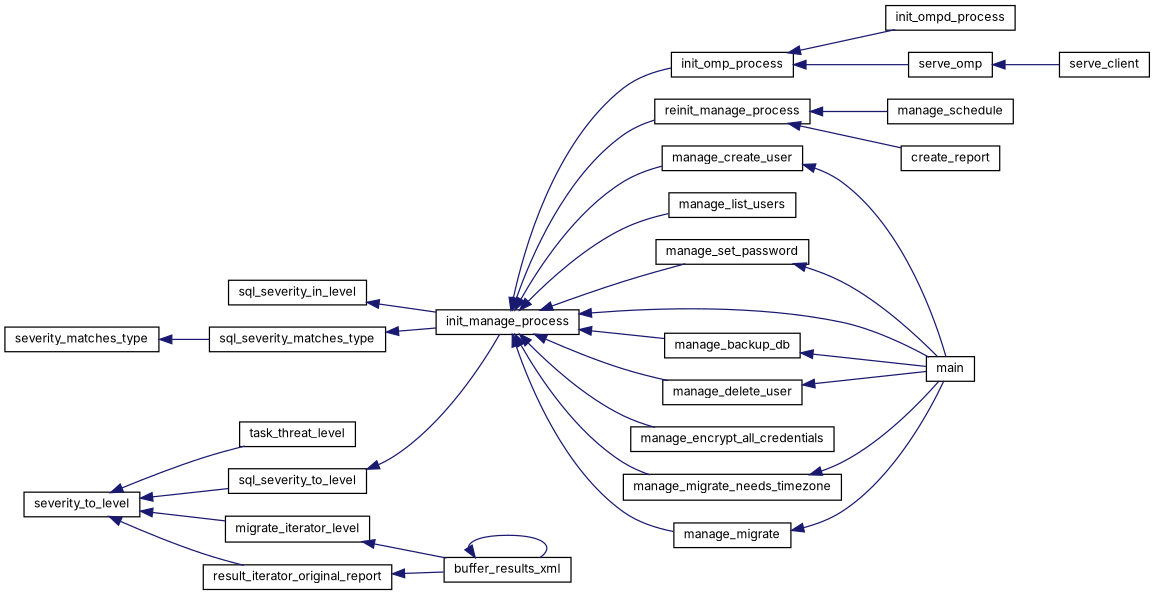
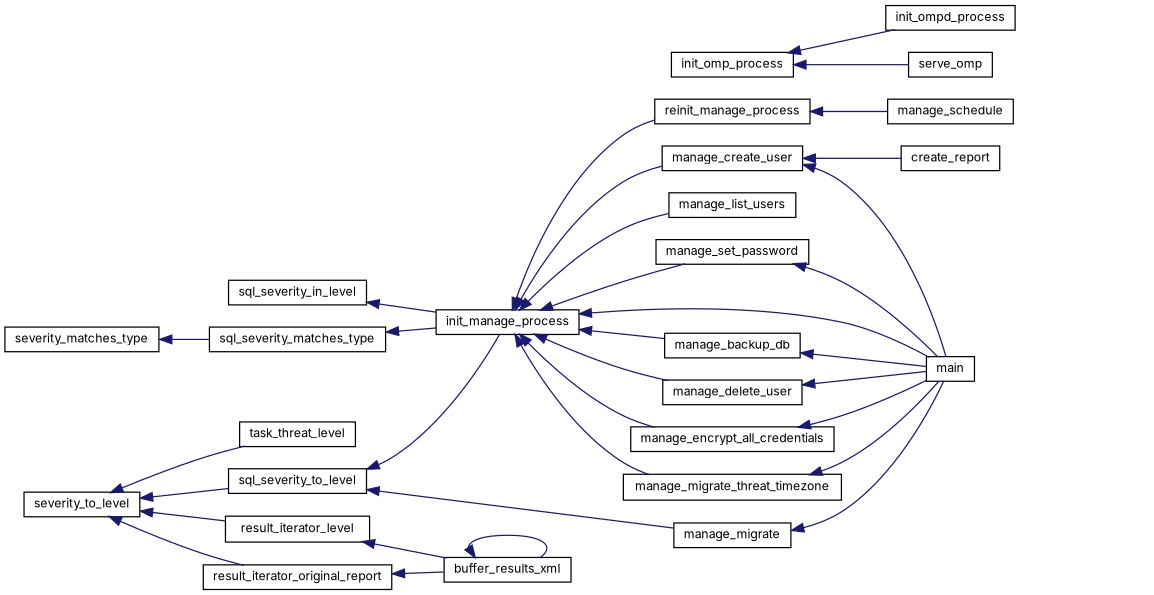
(1104, 65) -> none
(851, 137) -> (858, 158)
(564, 161) -> none
none -> (869, 406)
(573, 460) -> (526, 510)
(732, 487) -> (732, 487)
(298, 529) -> (298, 529)
